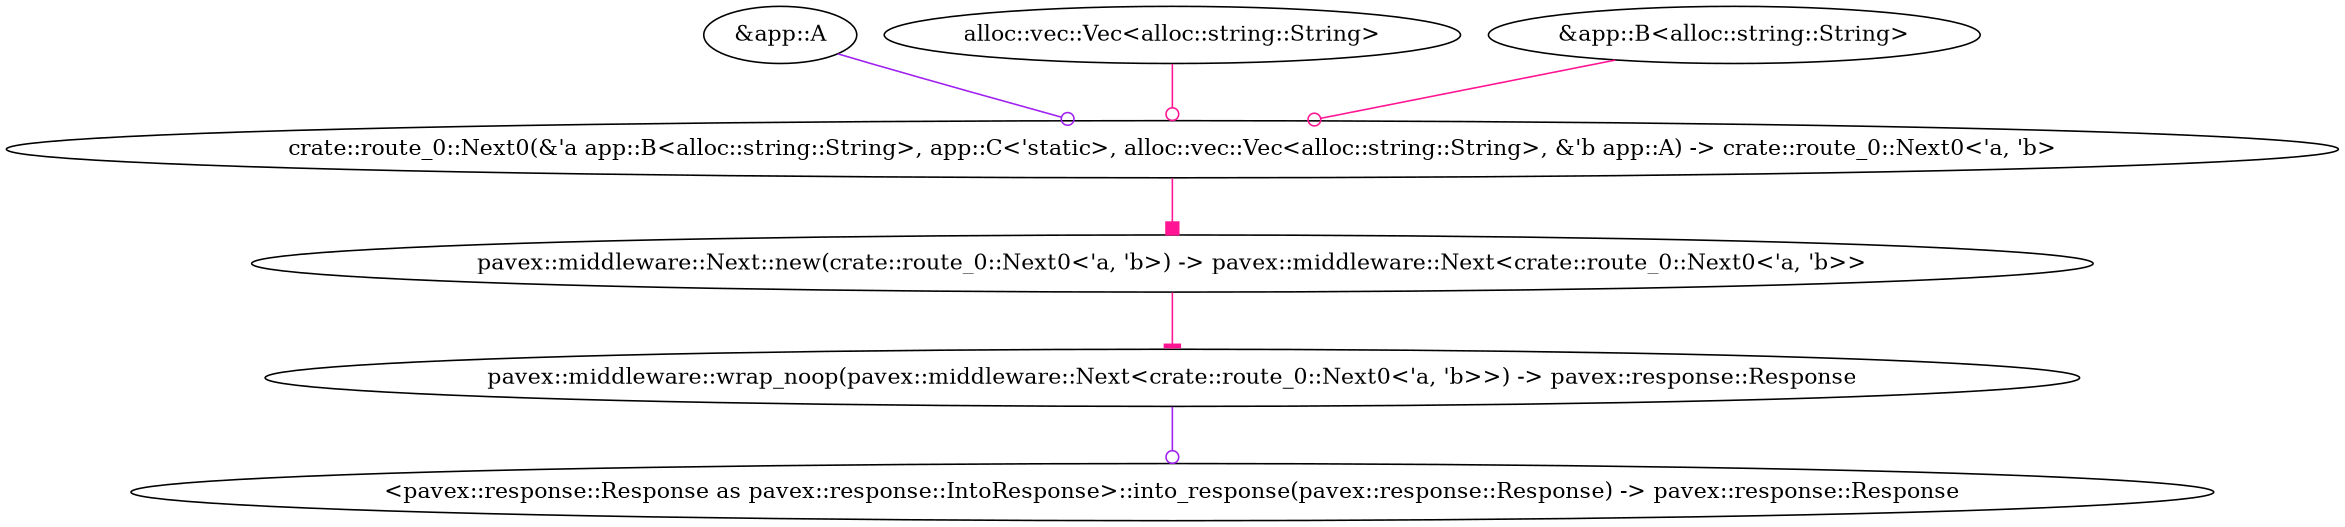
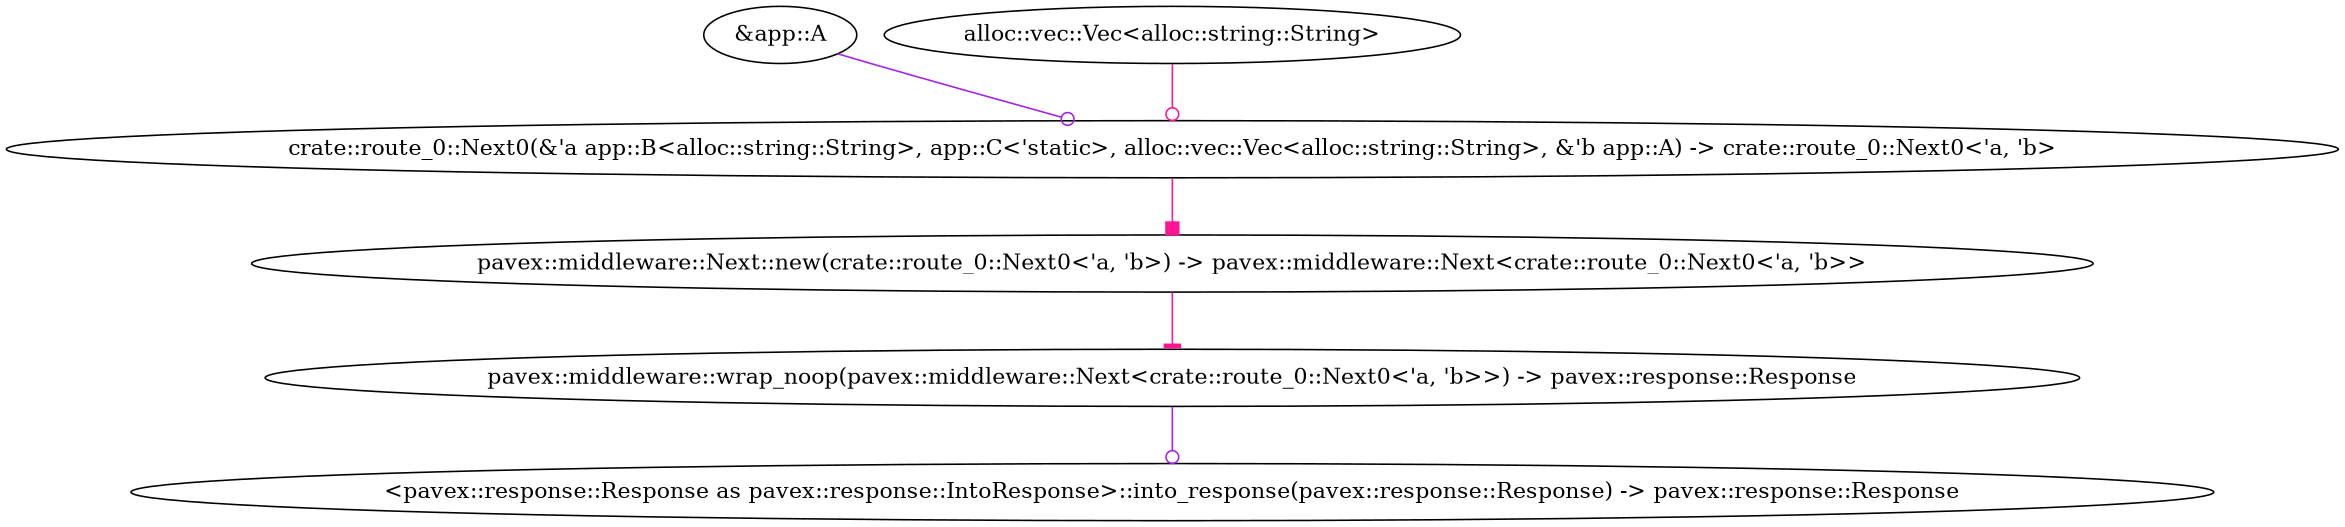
(1734, 35) -> none
